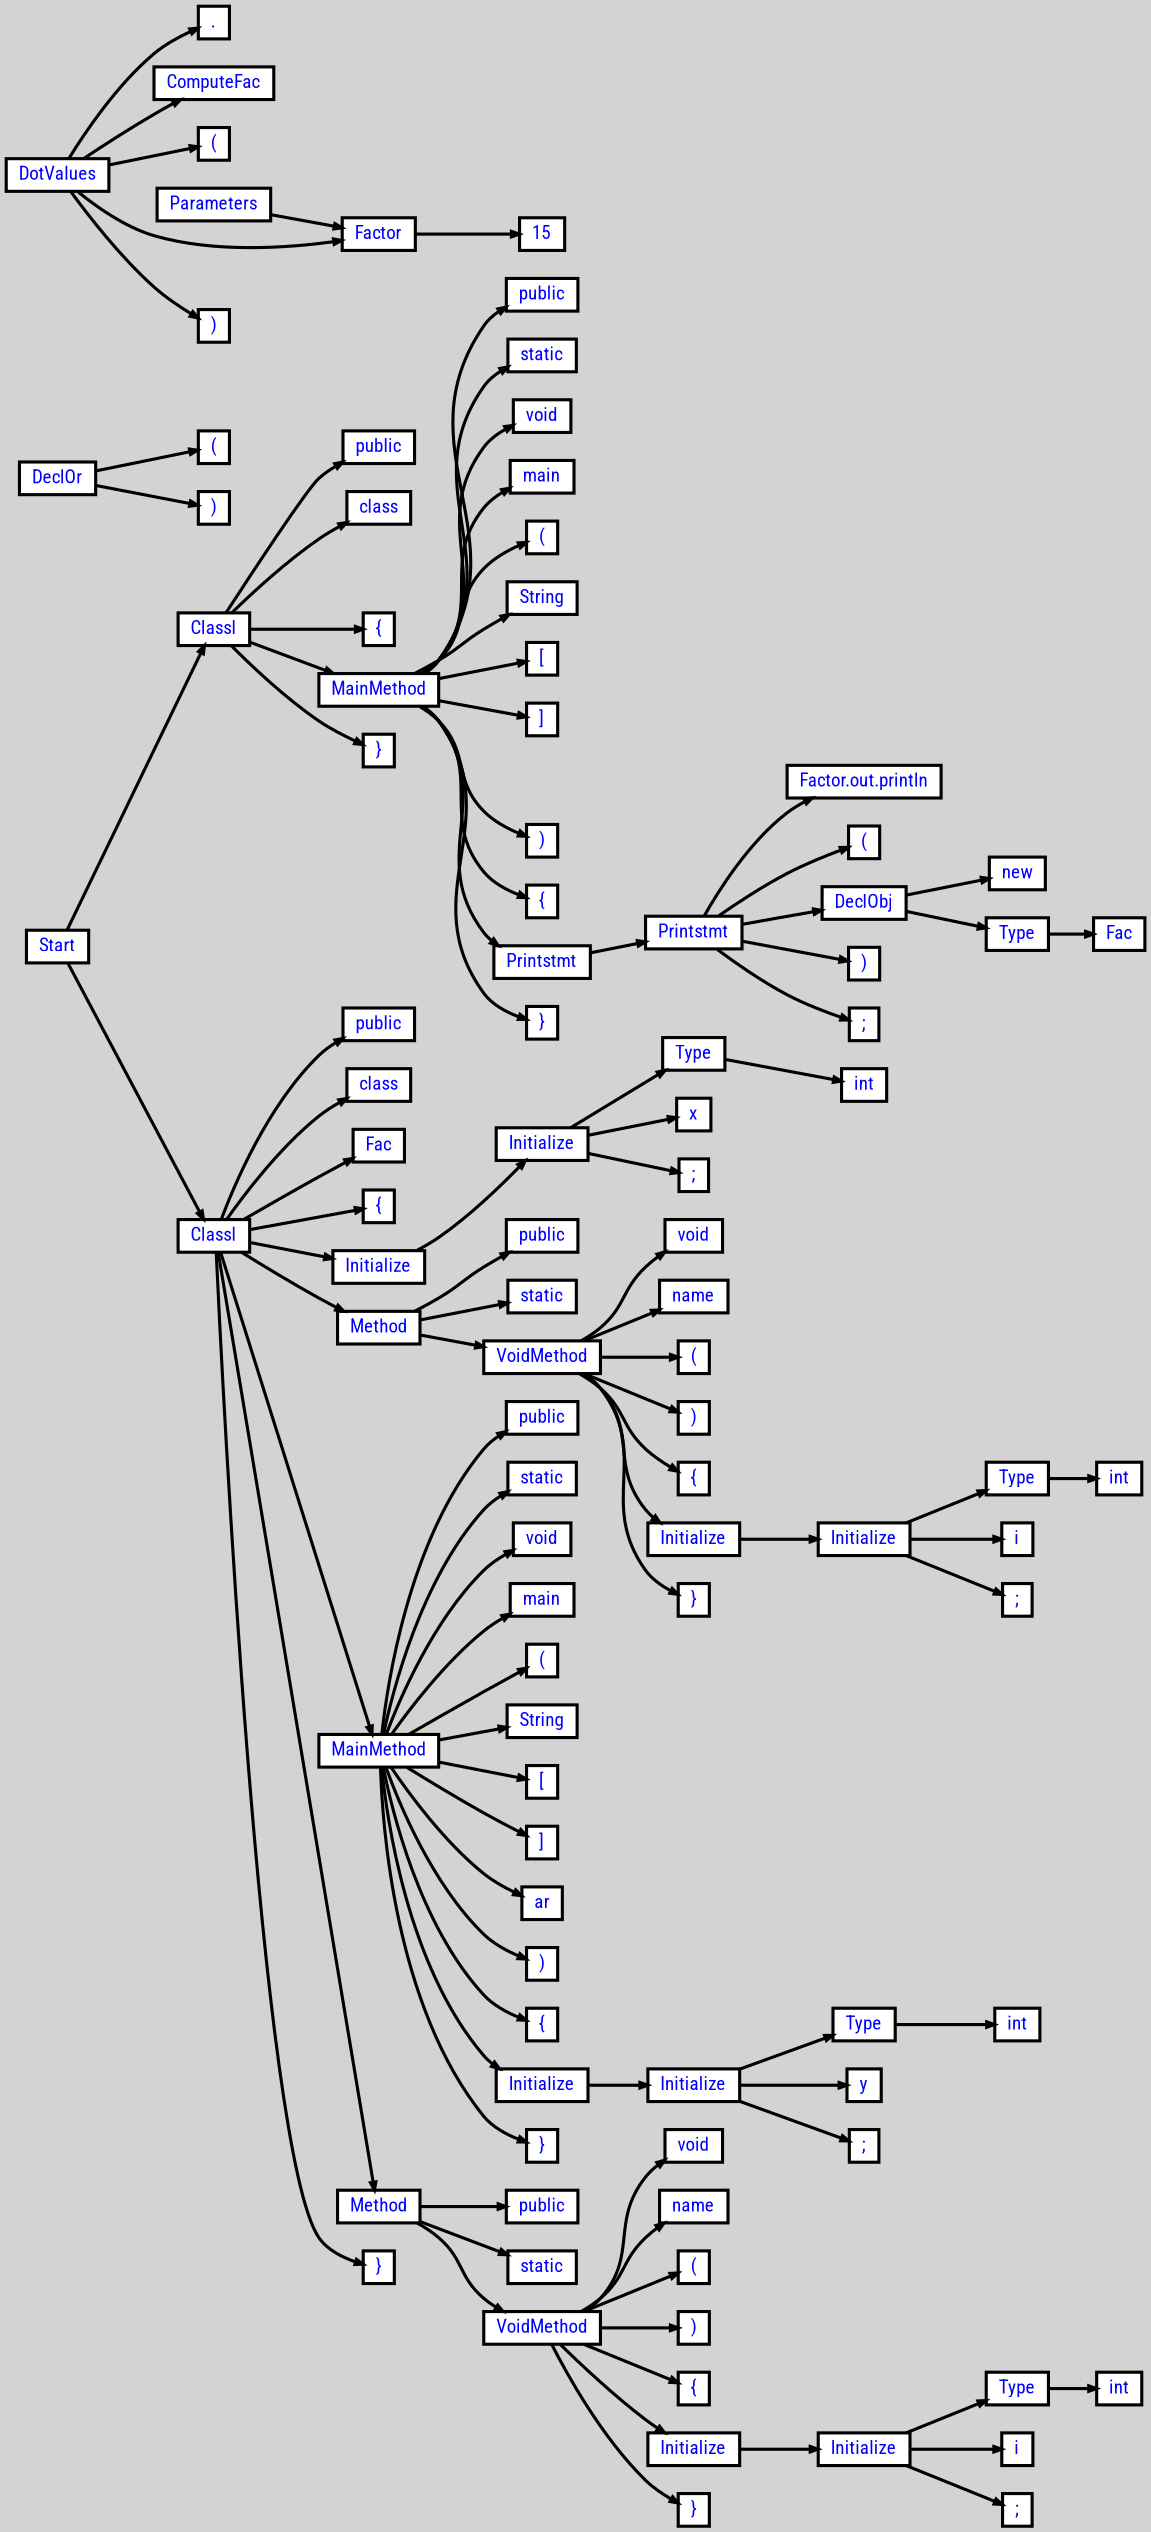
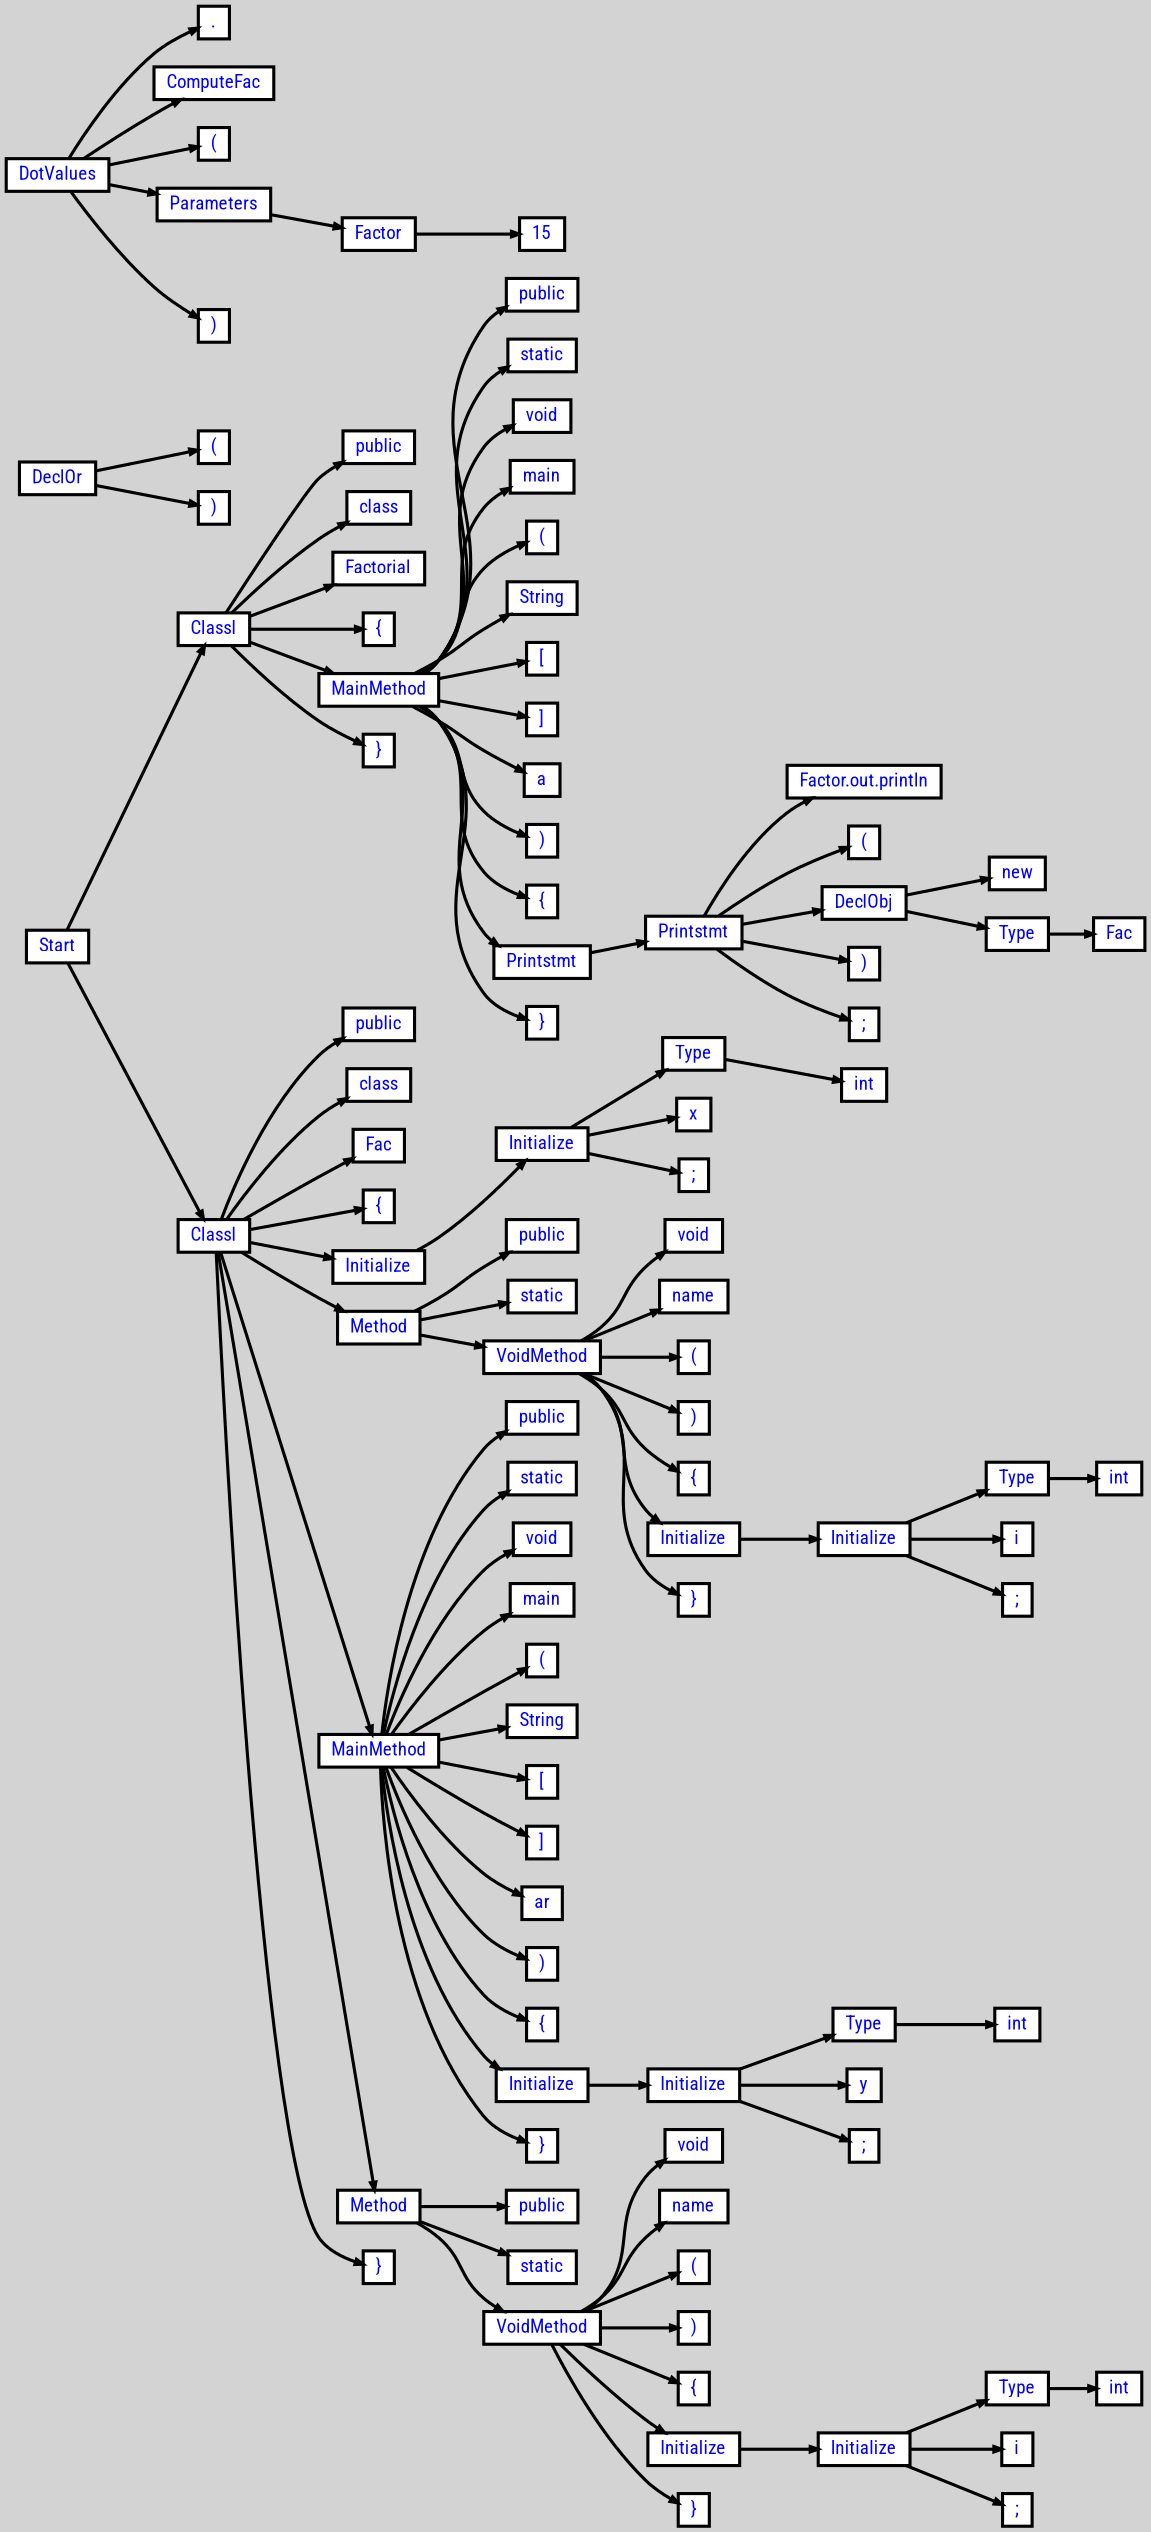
(199, 245) -> (129, 188)
none -> (379, 569)
none -> (542, 780)
